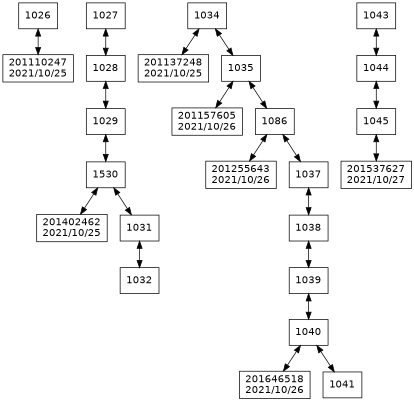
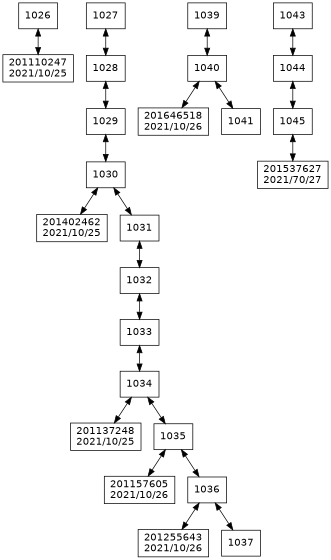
(275, 122) -> (207, 490)
(106, 175) -> (106, 175)
(376, 175) -> (293, 175)
(309, 228) -> none
none -> (140, 332)
